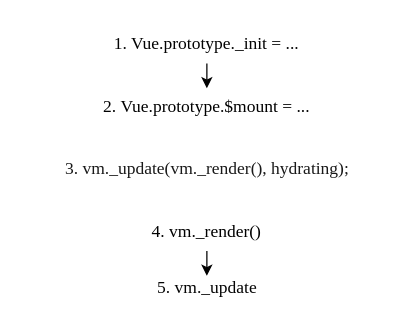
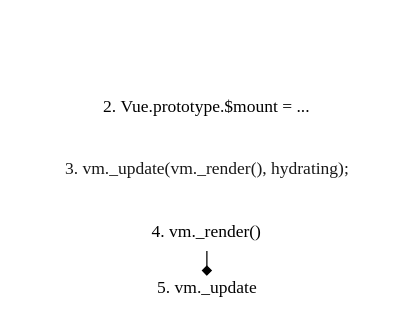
(207, 44) -> none
(207, 71) -> none
(207, 266) -> (207, 265)
